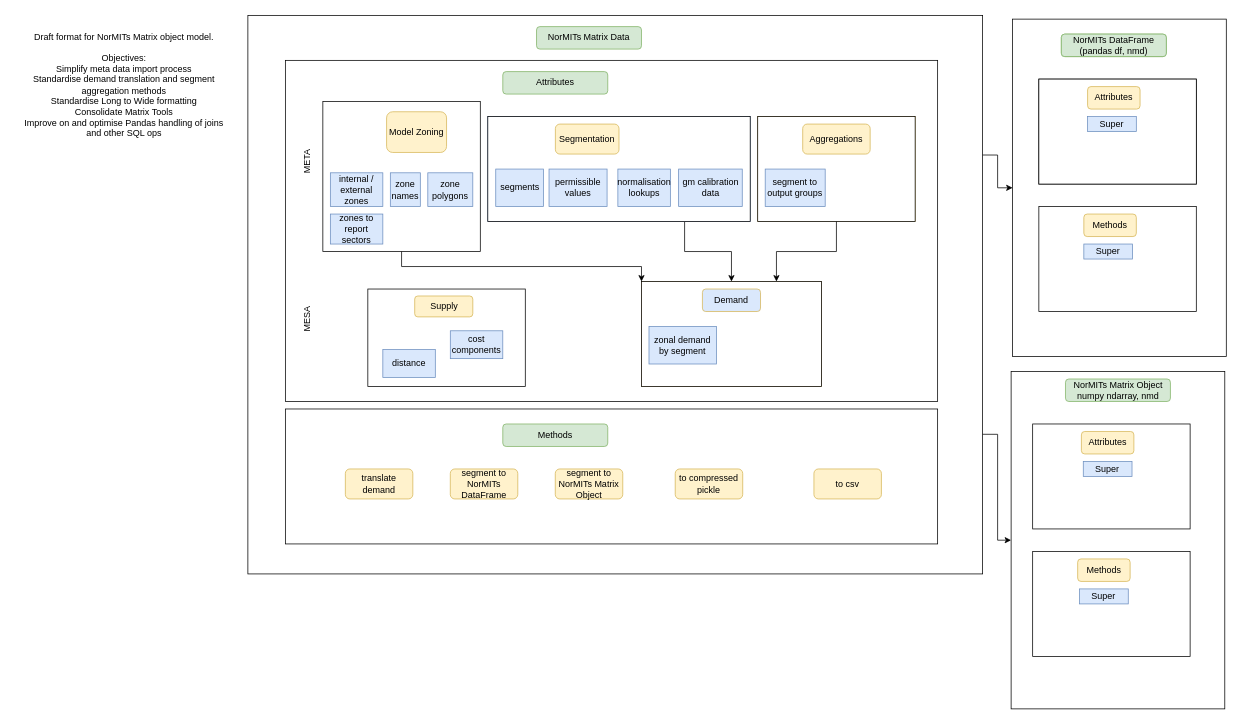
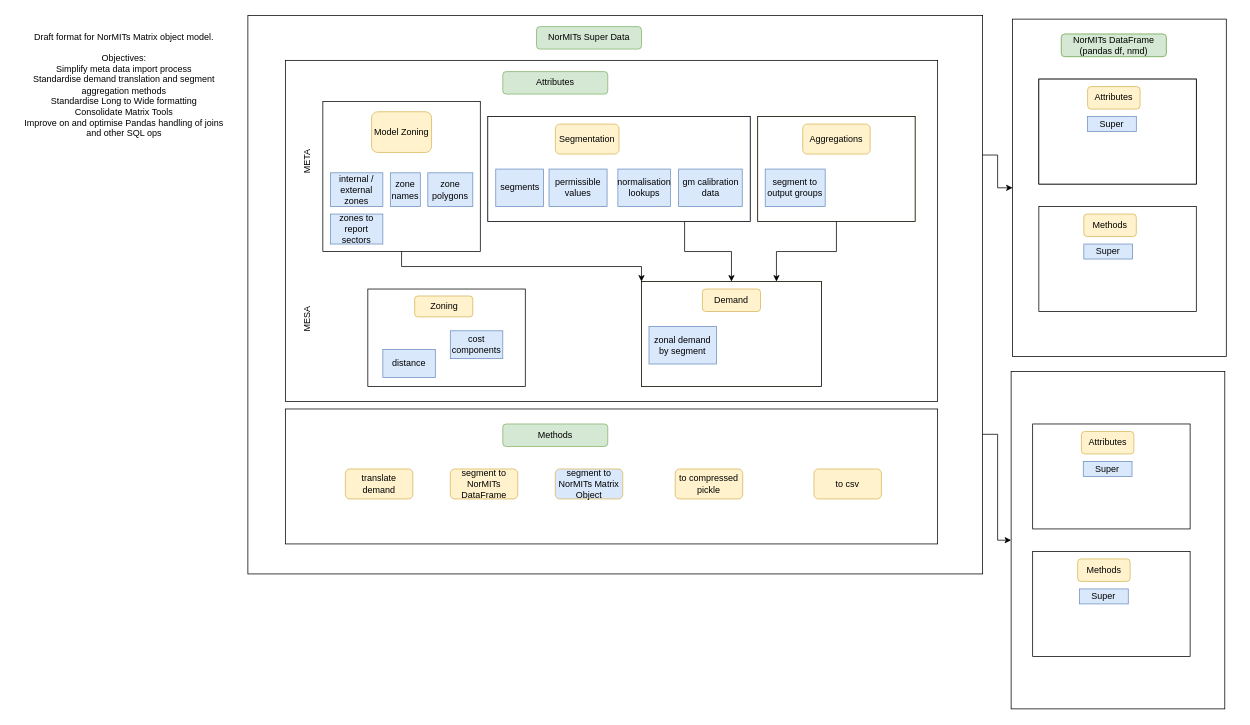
(589, 38) -> (589, 38)
(417, 132) -> (402, 132)
(732, 300) -> (732, 300)
(444, 306) -> (444, 306)
(1118, 390) -> none
(589, 484) -> (589, 484)
